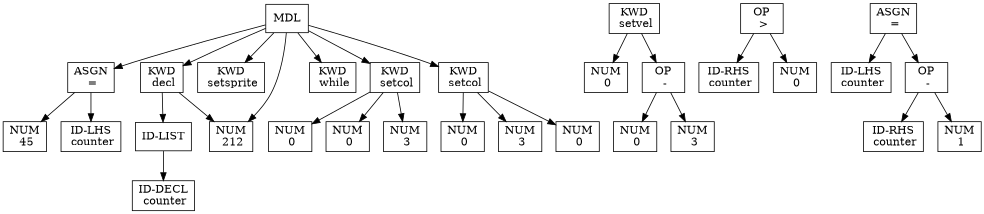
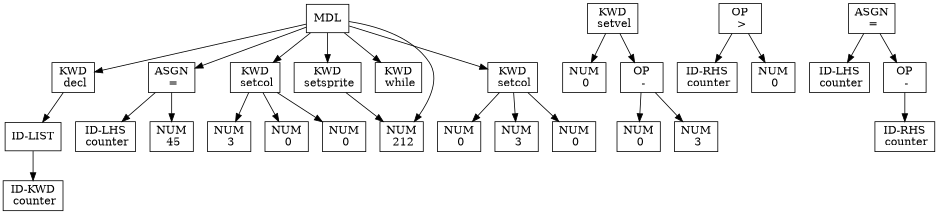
(193, 104) -> (361, 105)
(960, 137) -> none
(163, 196) -> (33, 196)
